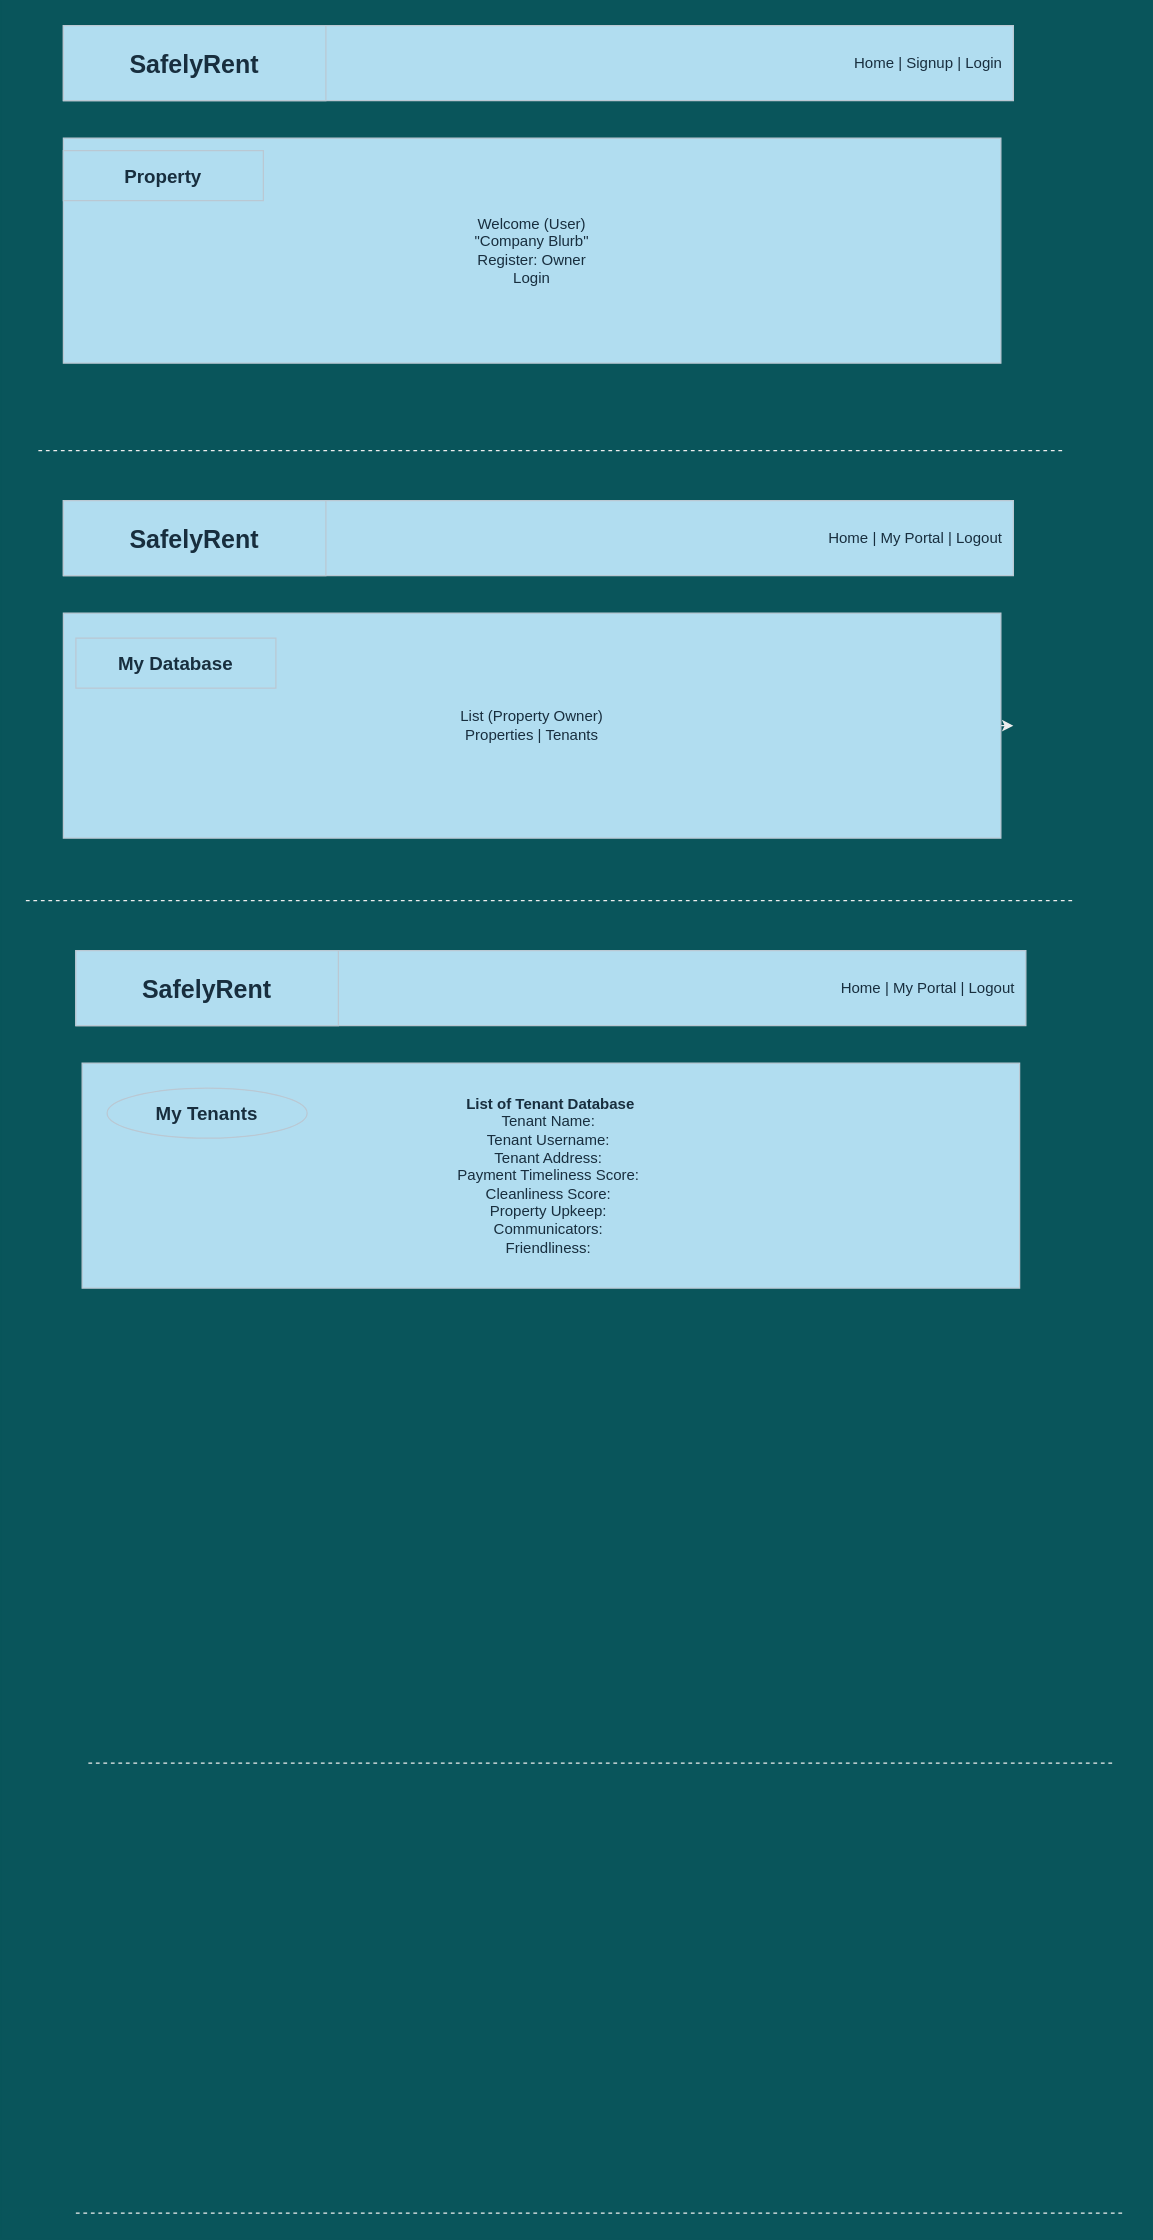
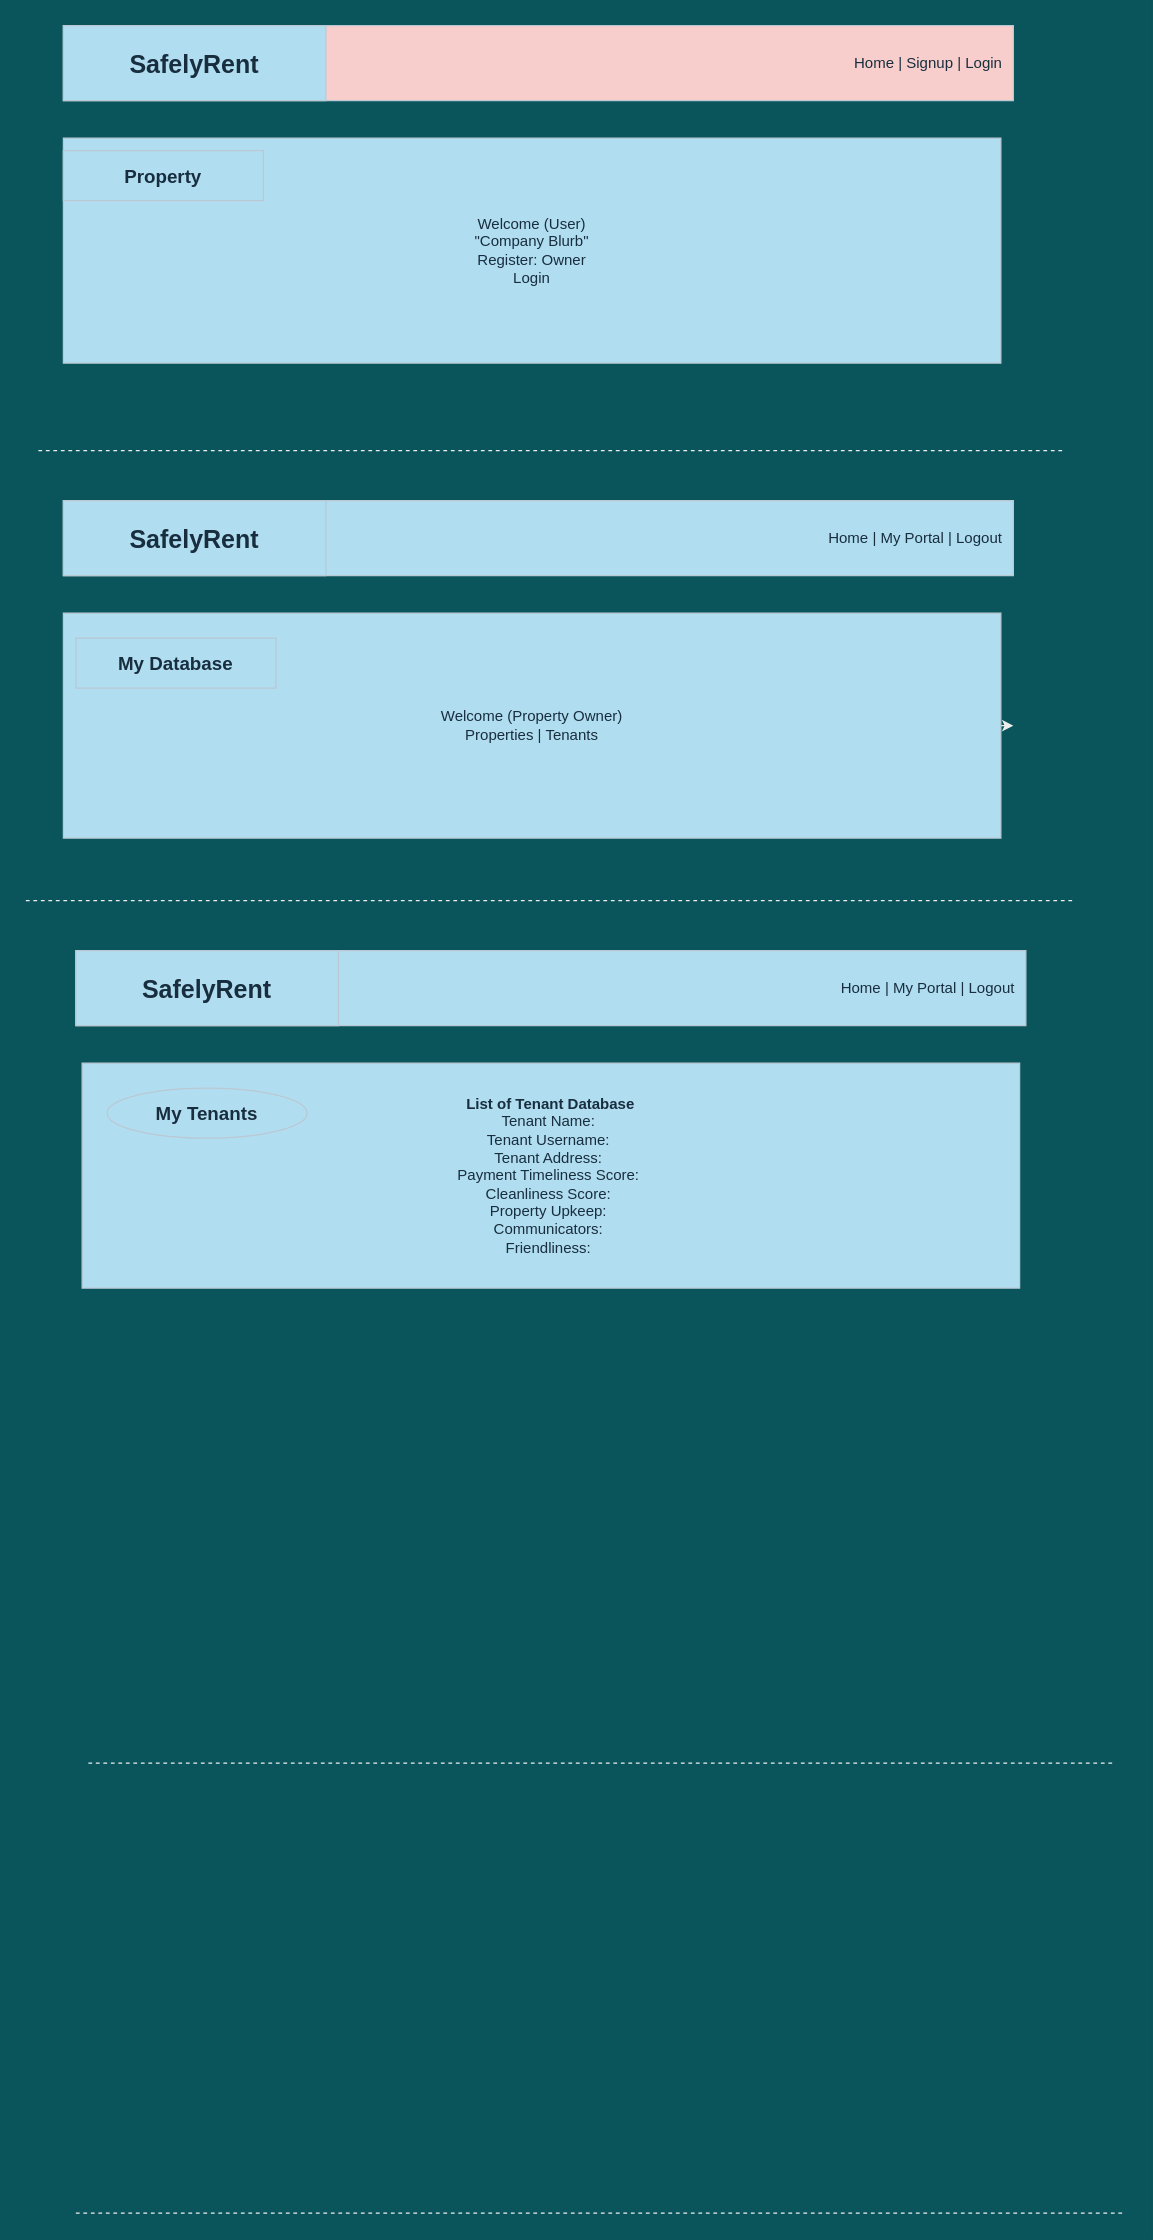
(538, 63) -> (538, 63)
(532, 726) -> (532, 726)
